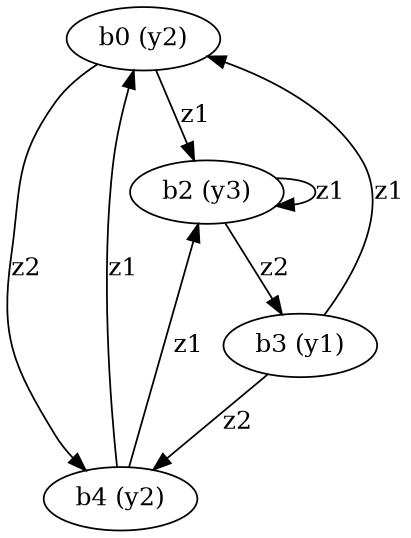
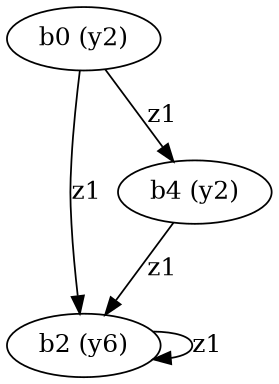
(207, 192) -> (84, 345)
(26, 269) -> (162, 115)
(107, 276) -> none
(300, 345) -> none
